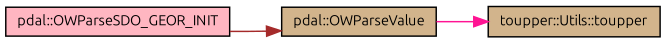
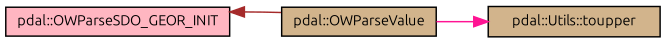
(574, 22) -> (574, 22)
(248, 31) -> (263, 12)
